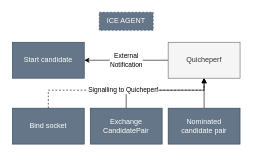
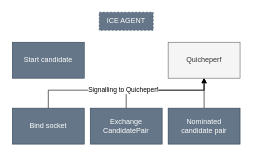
(113, 60) -> none
(60, 90) -> (60, 90)
